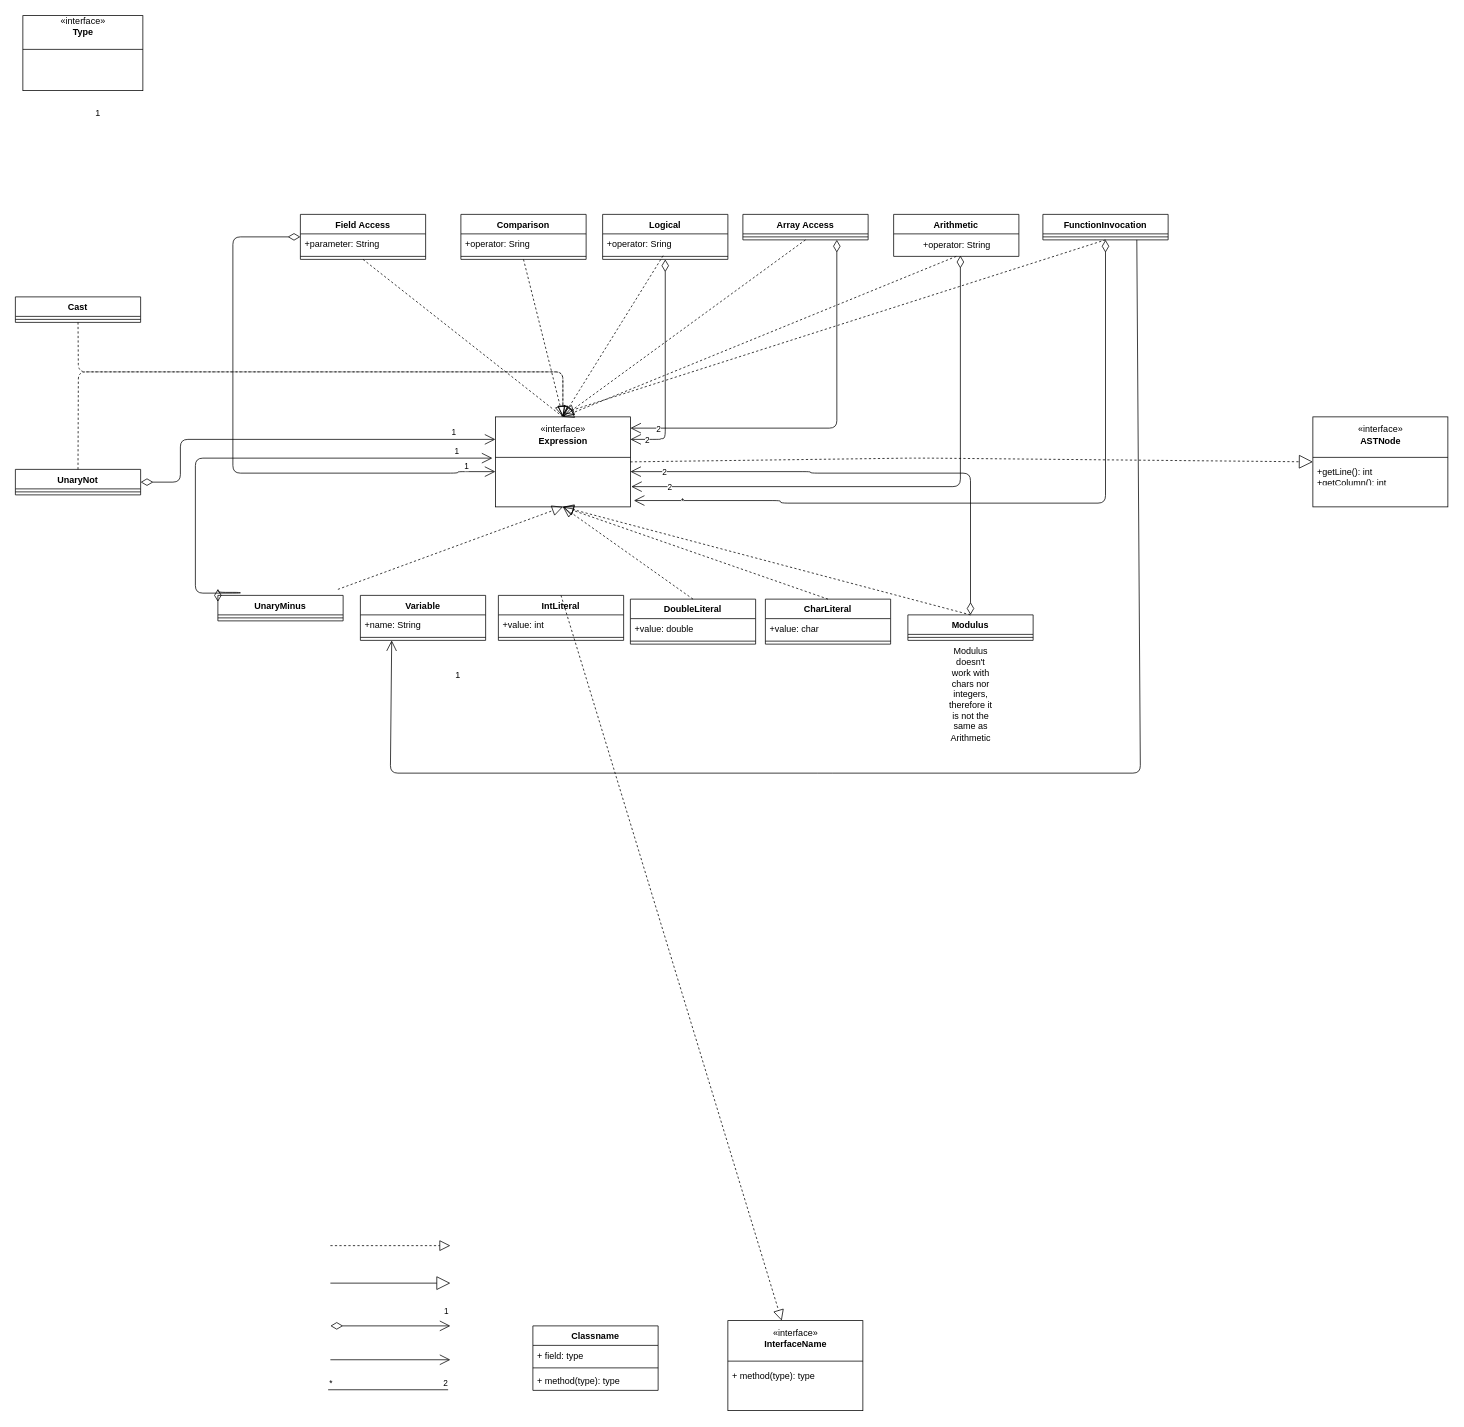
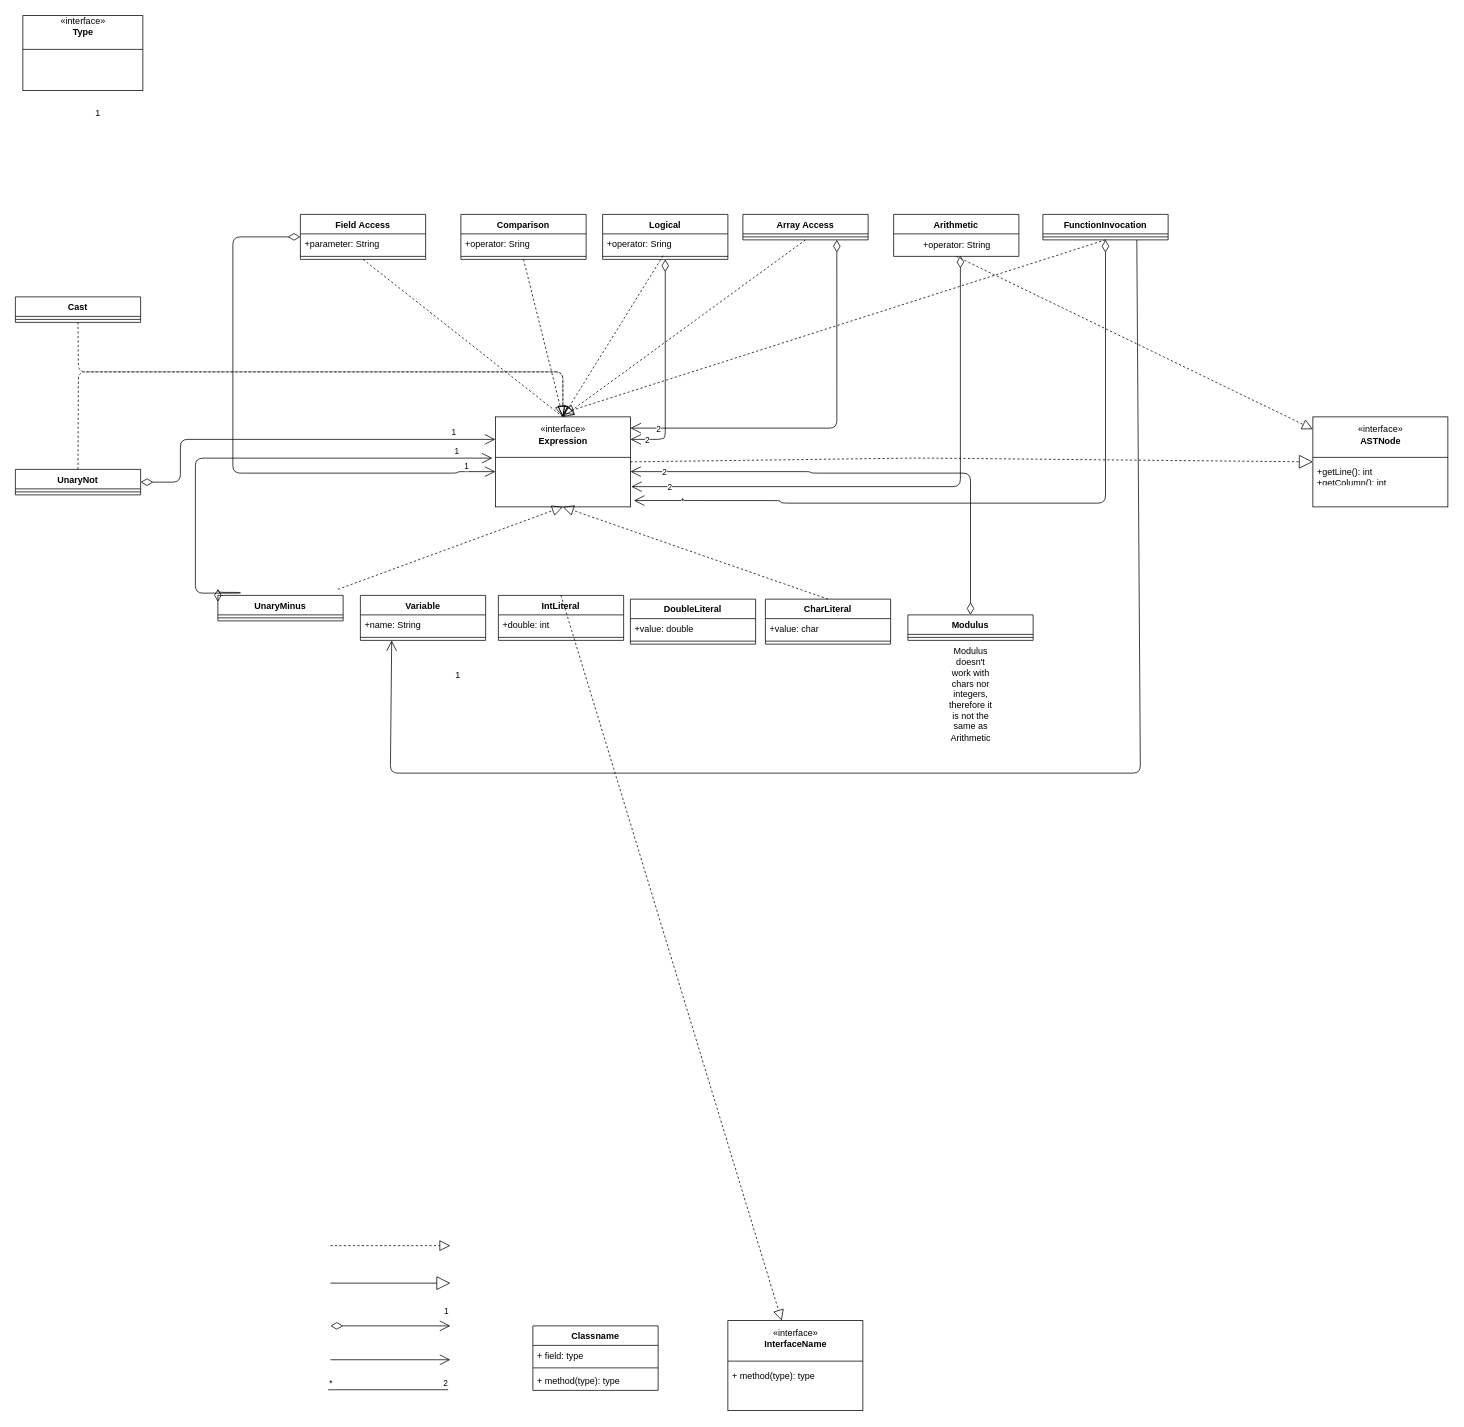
(790, 324) -> (1131, 341)
(632, 556) -> none
(770, 562) -> none
(526, 625) -> (528, 625)
